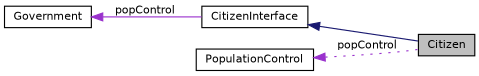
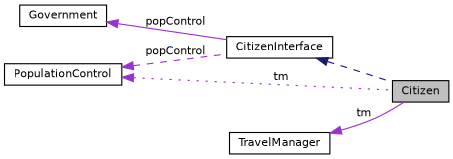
(369, 34) -> (360, 72)
(366, 46) -> (280, 77)
none -> (180, 60)
none -> (280, 143)
